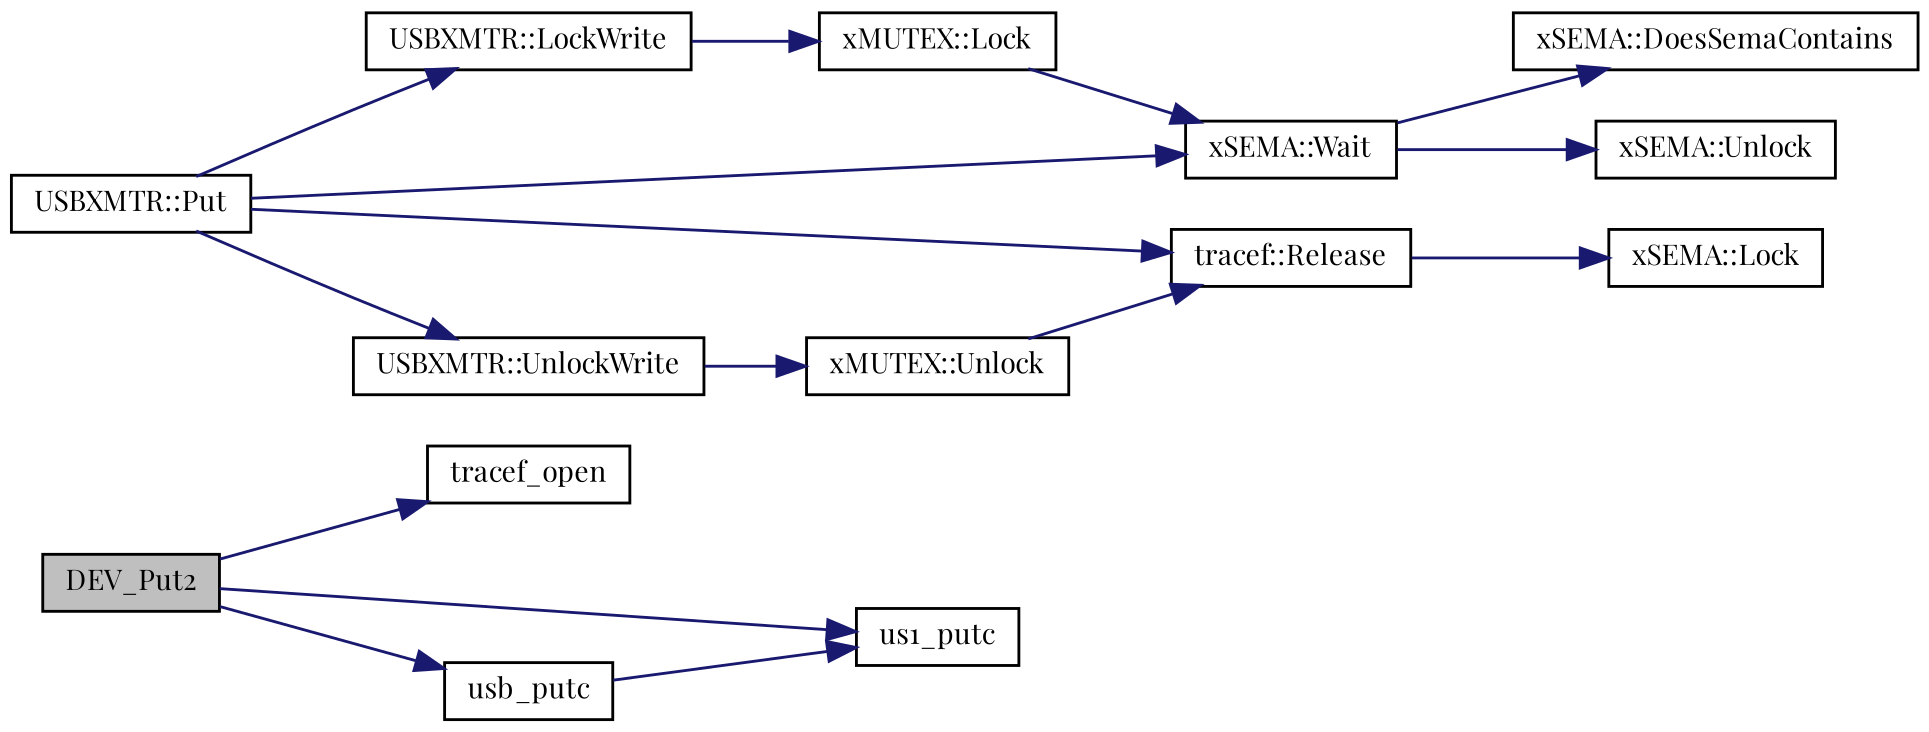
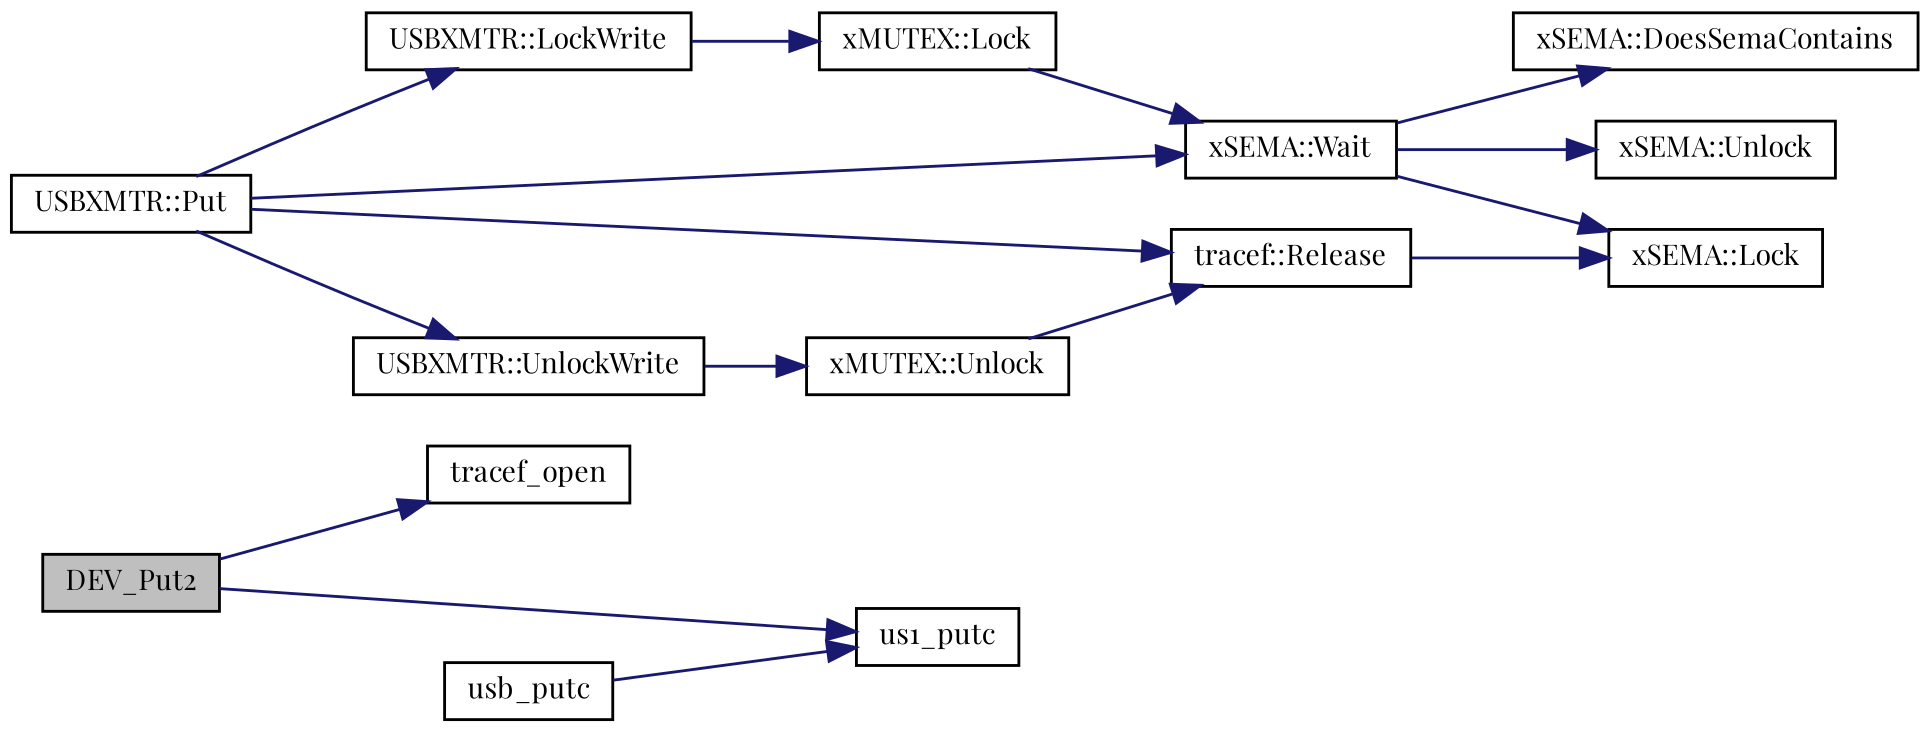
none -> (1489, 200)
(318, 634) -> none
